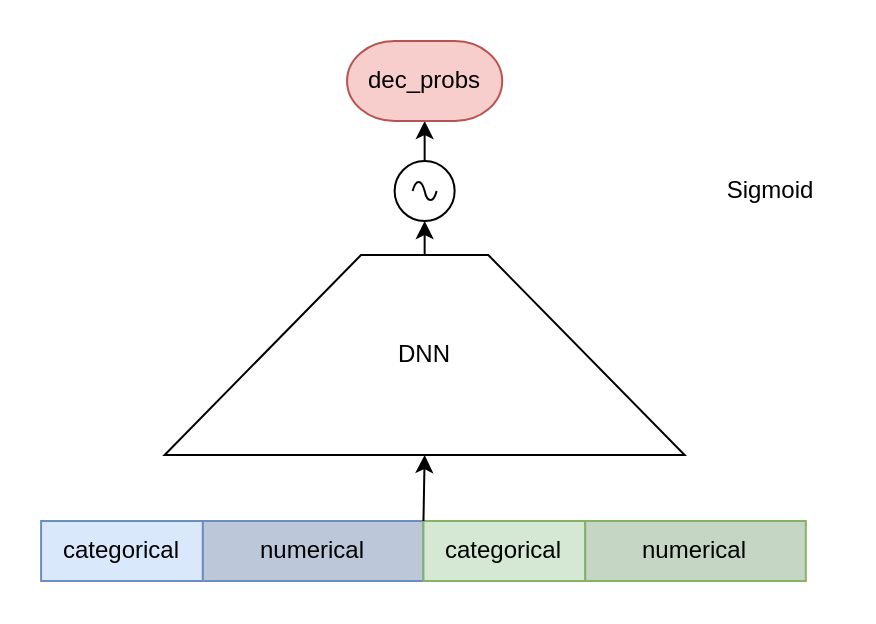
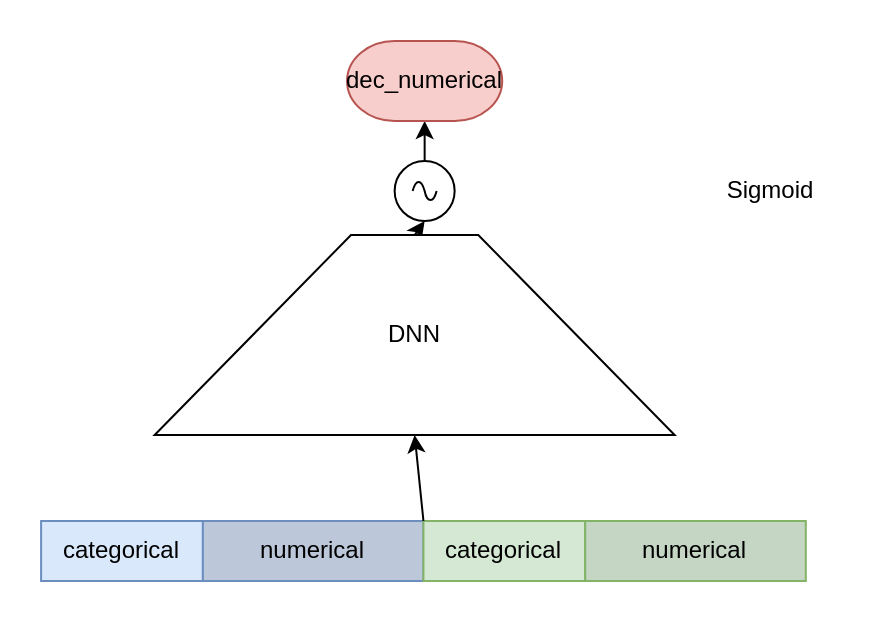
(425, 81) -> (425, 81)
(425, 355) -> (415, 335)
